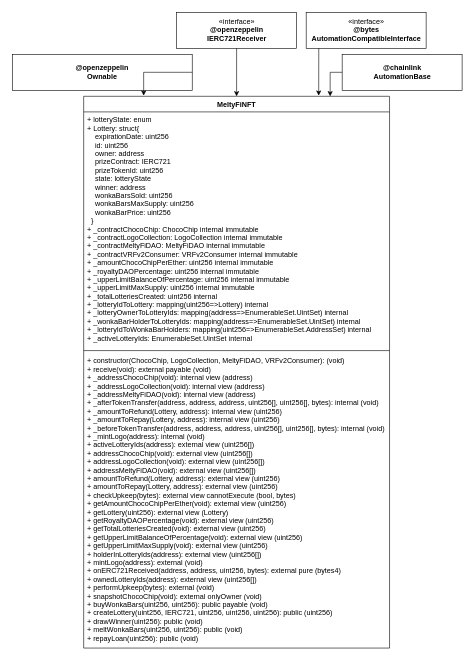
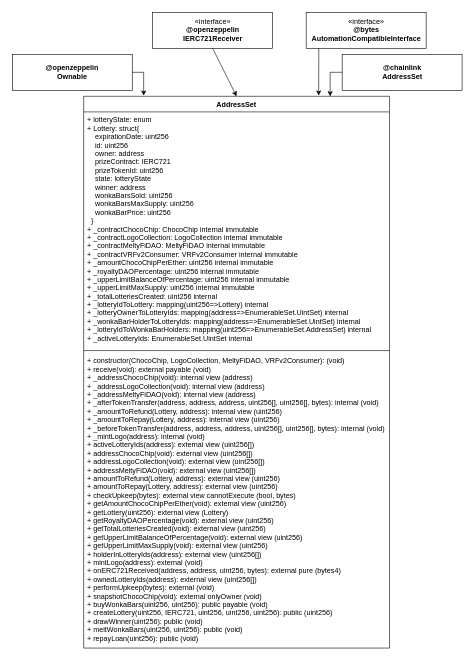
(237, 30) -> (213, 30)
(102, 72) -> (72, 72)
(403, 72) -> (403, 72)
(236, 104) -> (236, 104)
